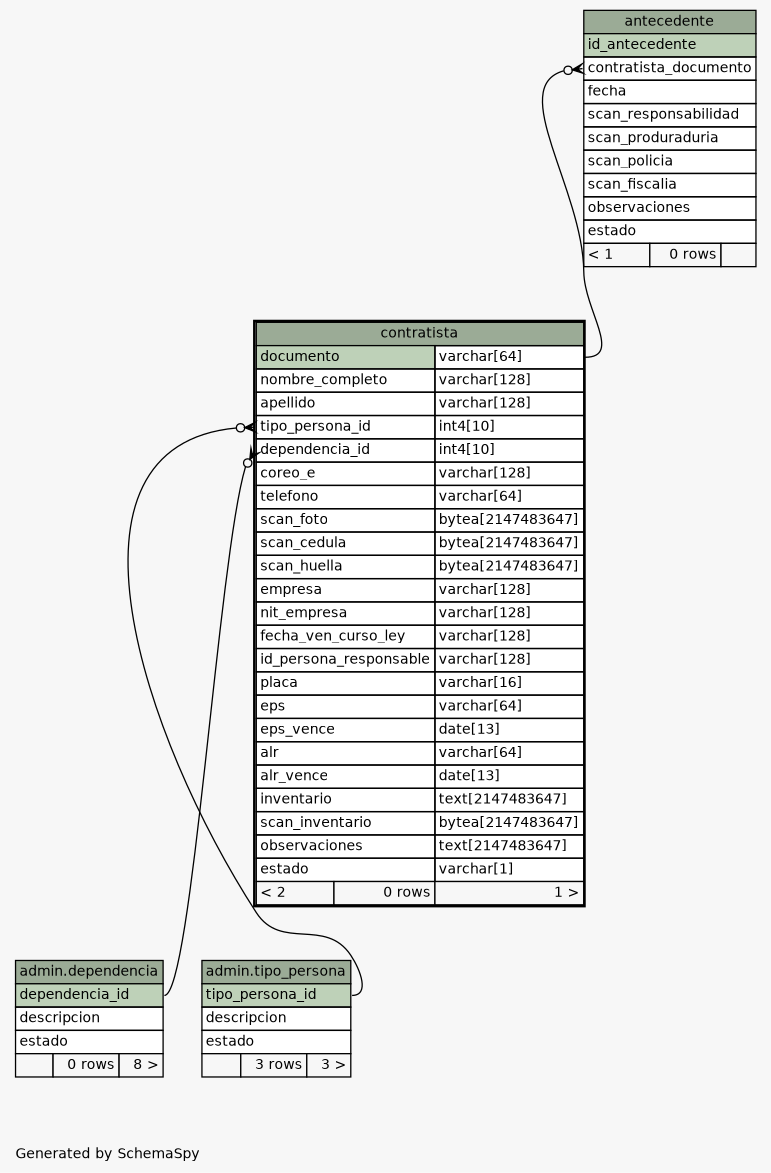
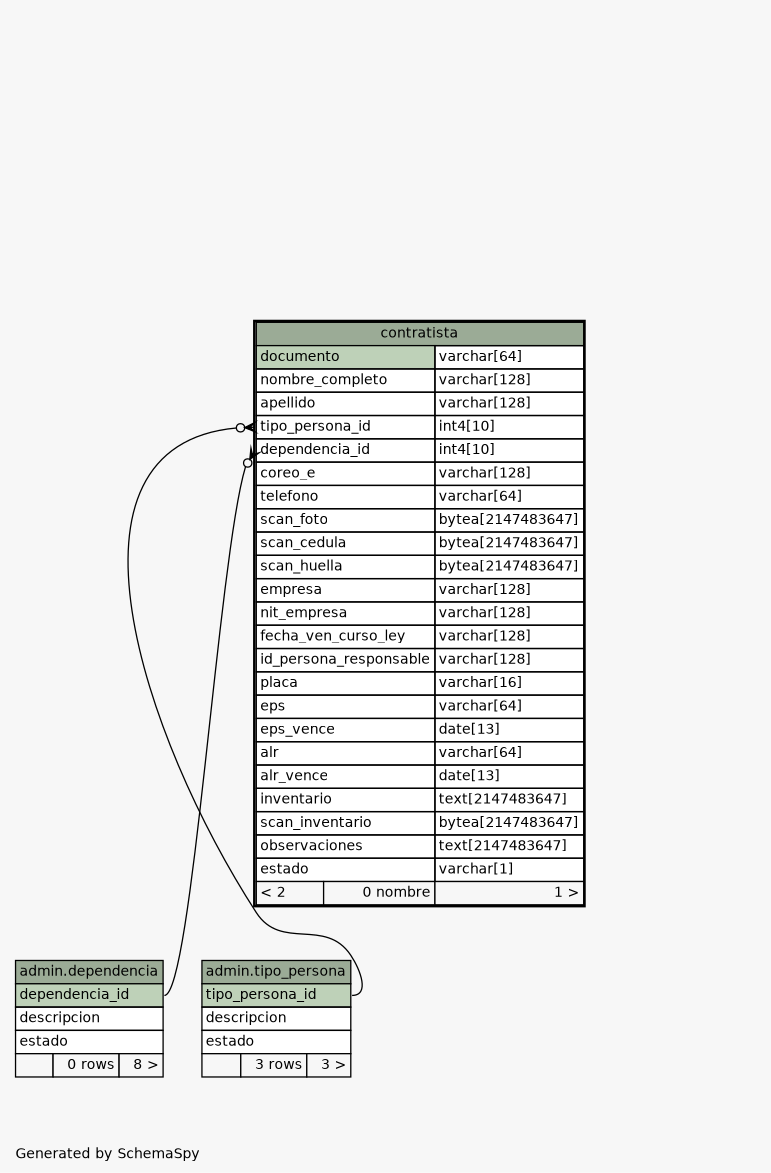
(669, 139) -> none
(407, 893) -> (397, 893)
